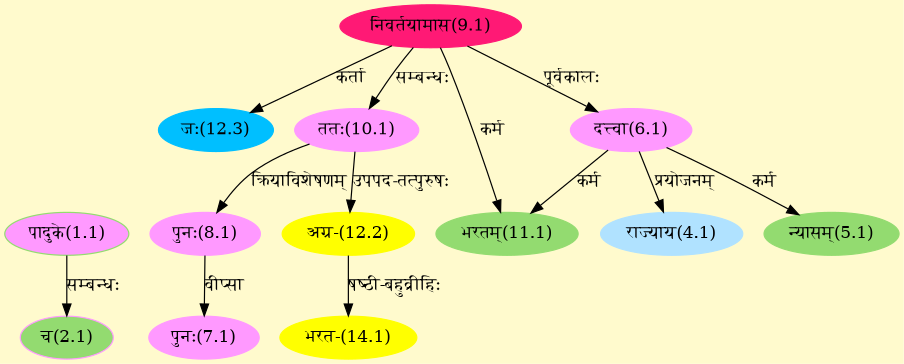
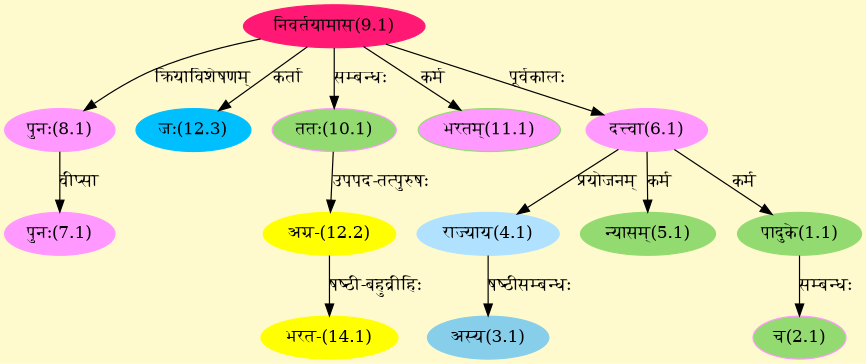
(357, 130) -> (334, 130)
(262, 166) -> (174, 62)
(574, 178) -> (718, 179)
(67, 234) -> (800, 234)
(507, 234) -> (489, 130)
none -> (488, 338)
